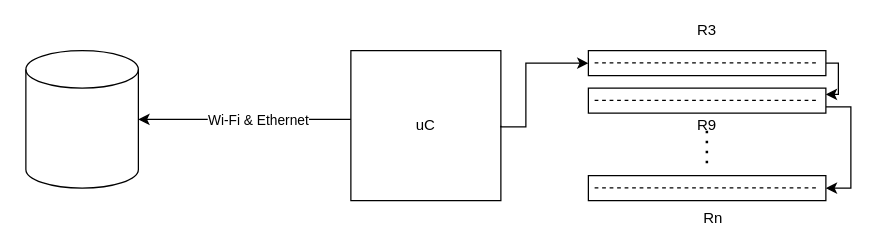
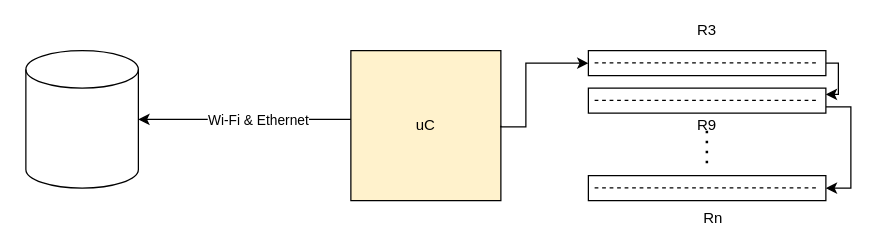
(426, 126) -> (426, 126)
